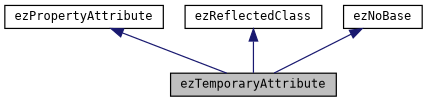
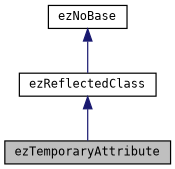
(84, 17) -> none
(313, 54) -> (88, 57)
